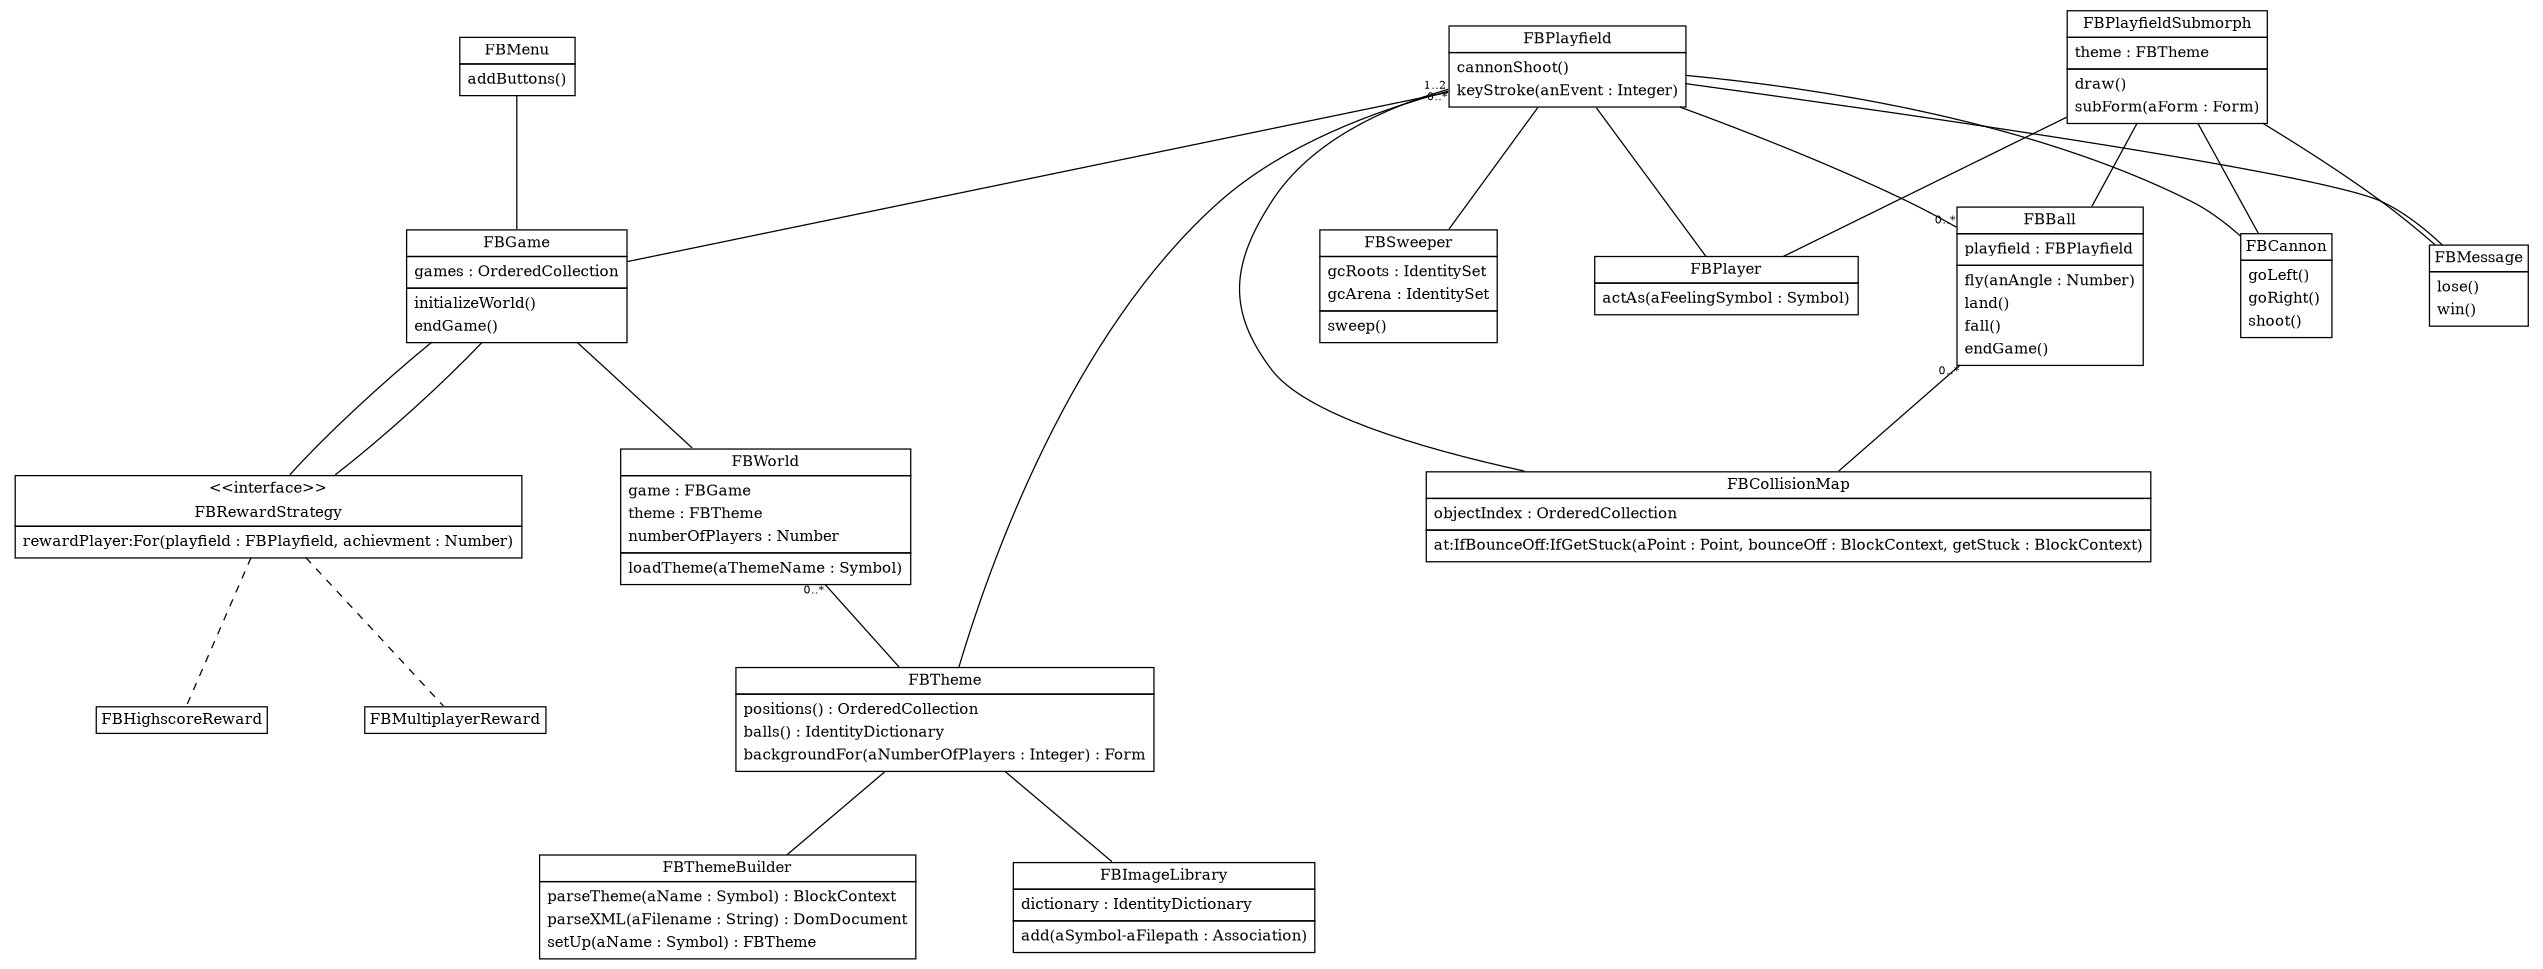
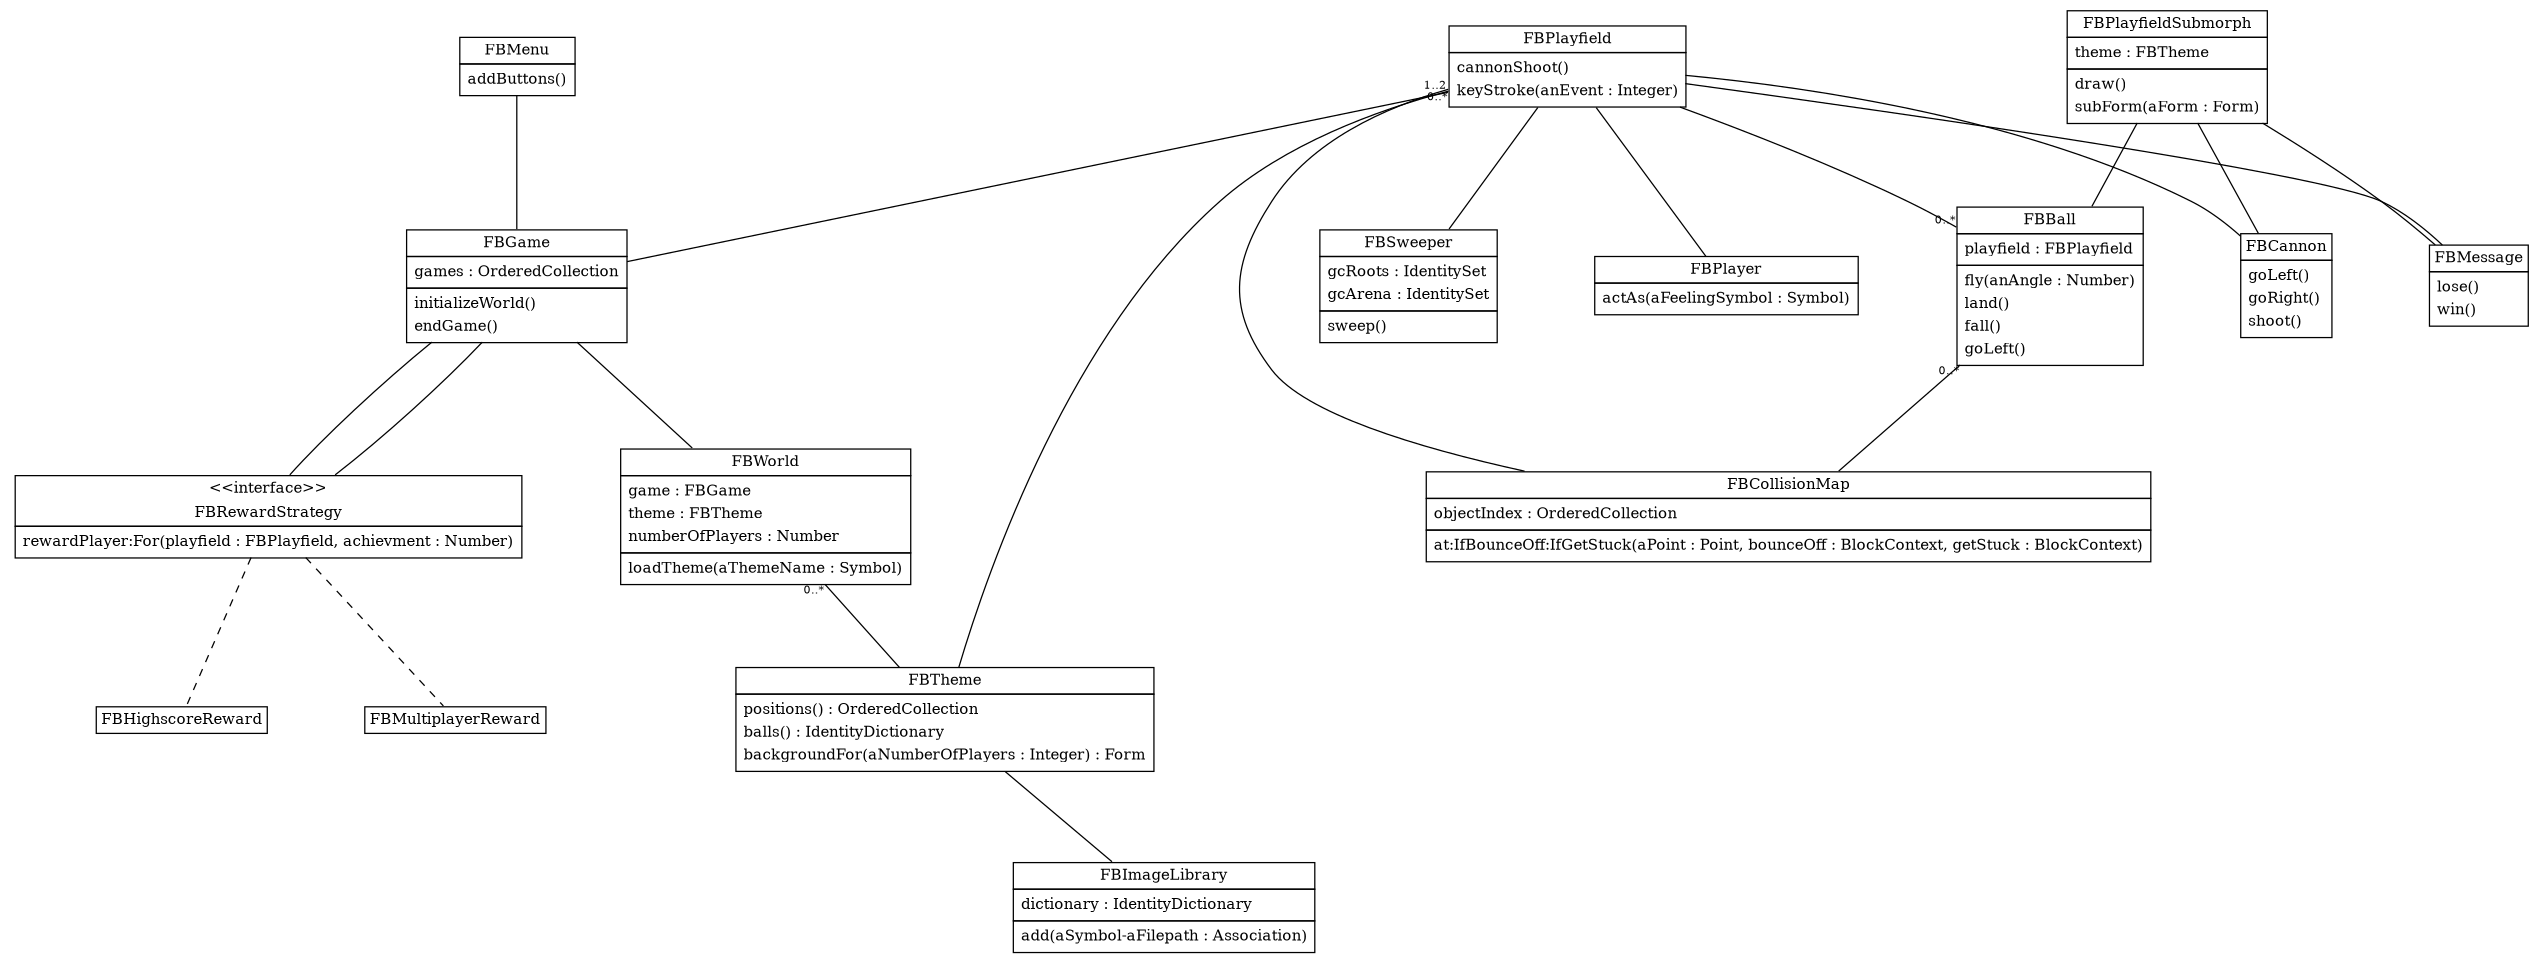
(1925, 187) -> none
(2007, 349) -> (1996, 349)
(727, 907) -> none
